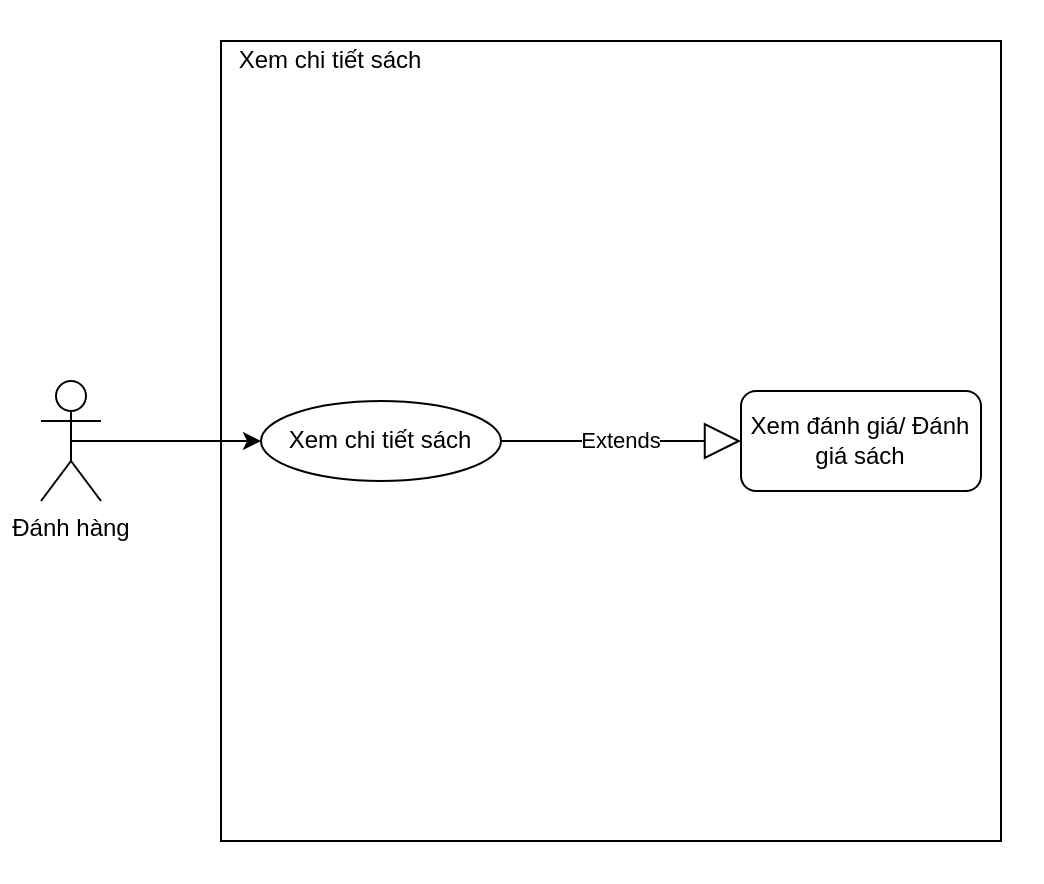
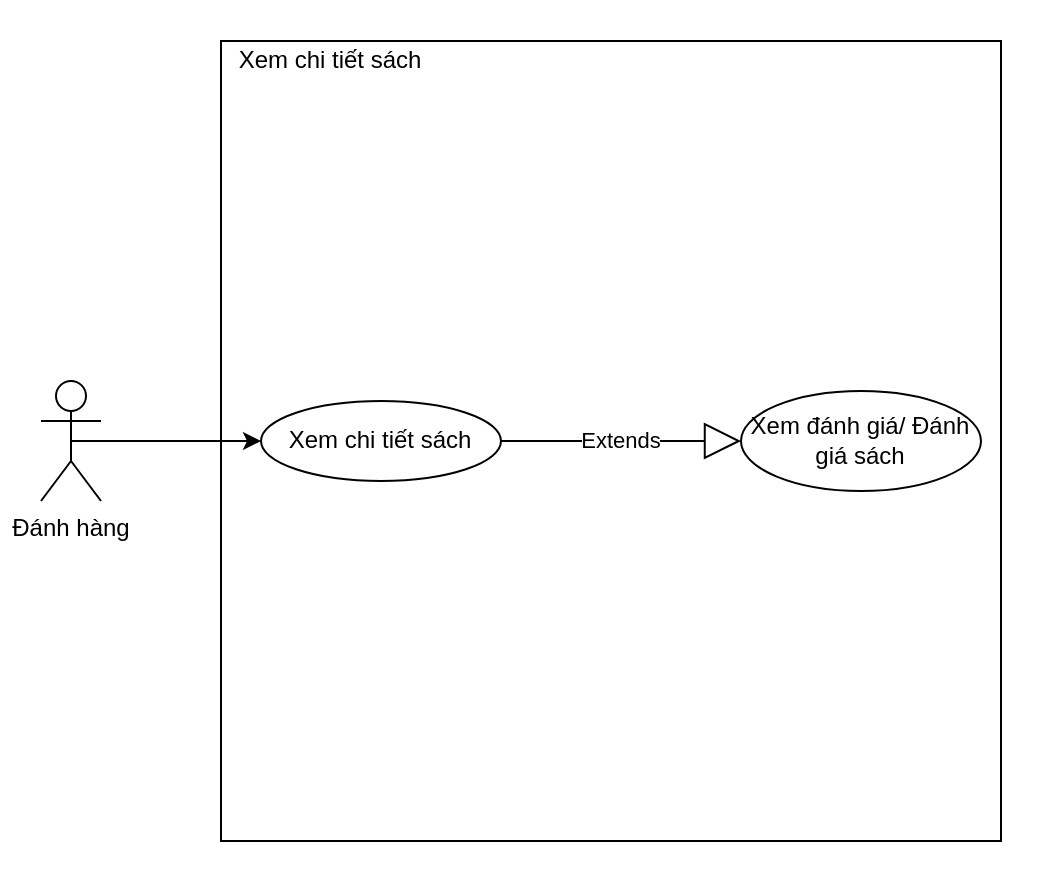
(861, 441) -> (861, 441)
